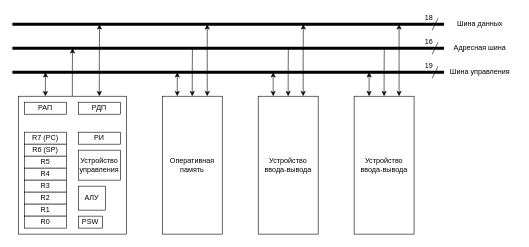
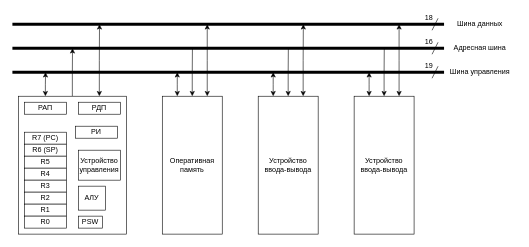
(99, 138) -> (96, 132)
